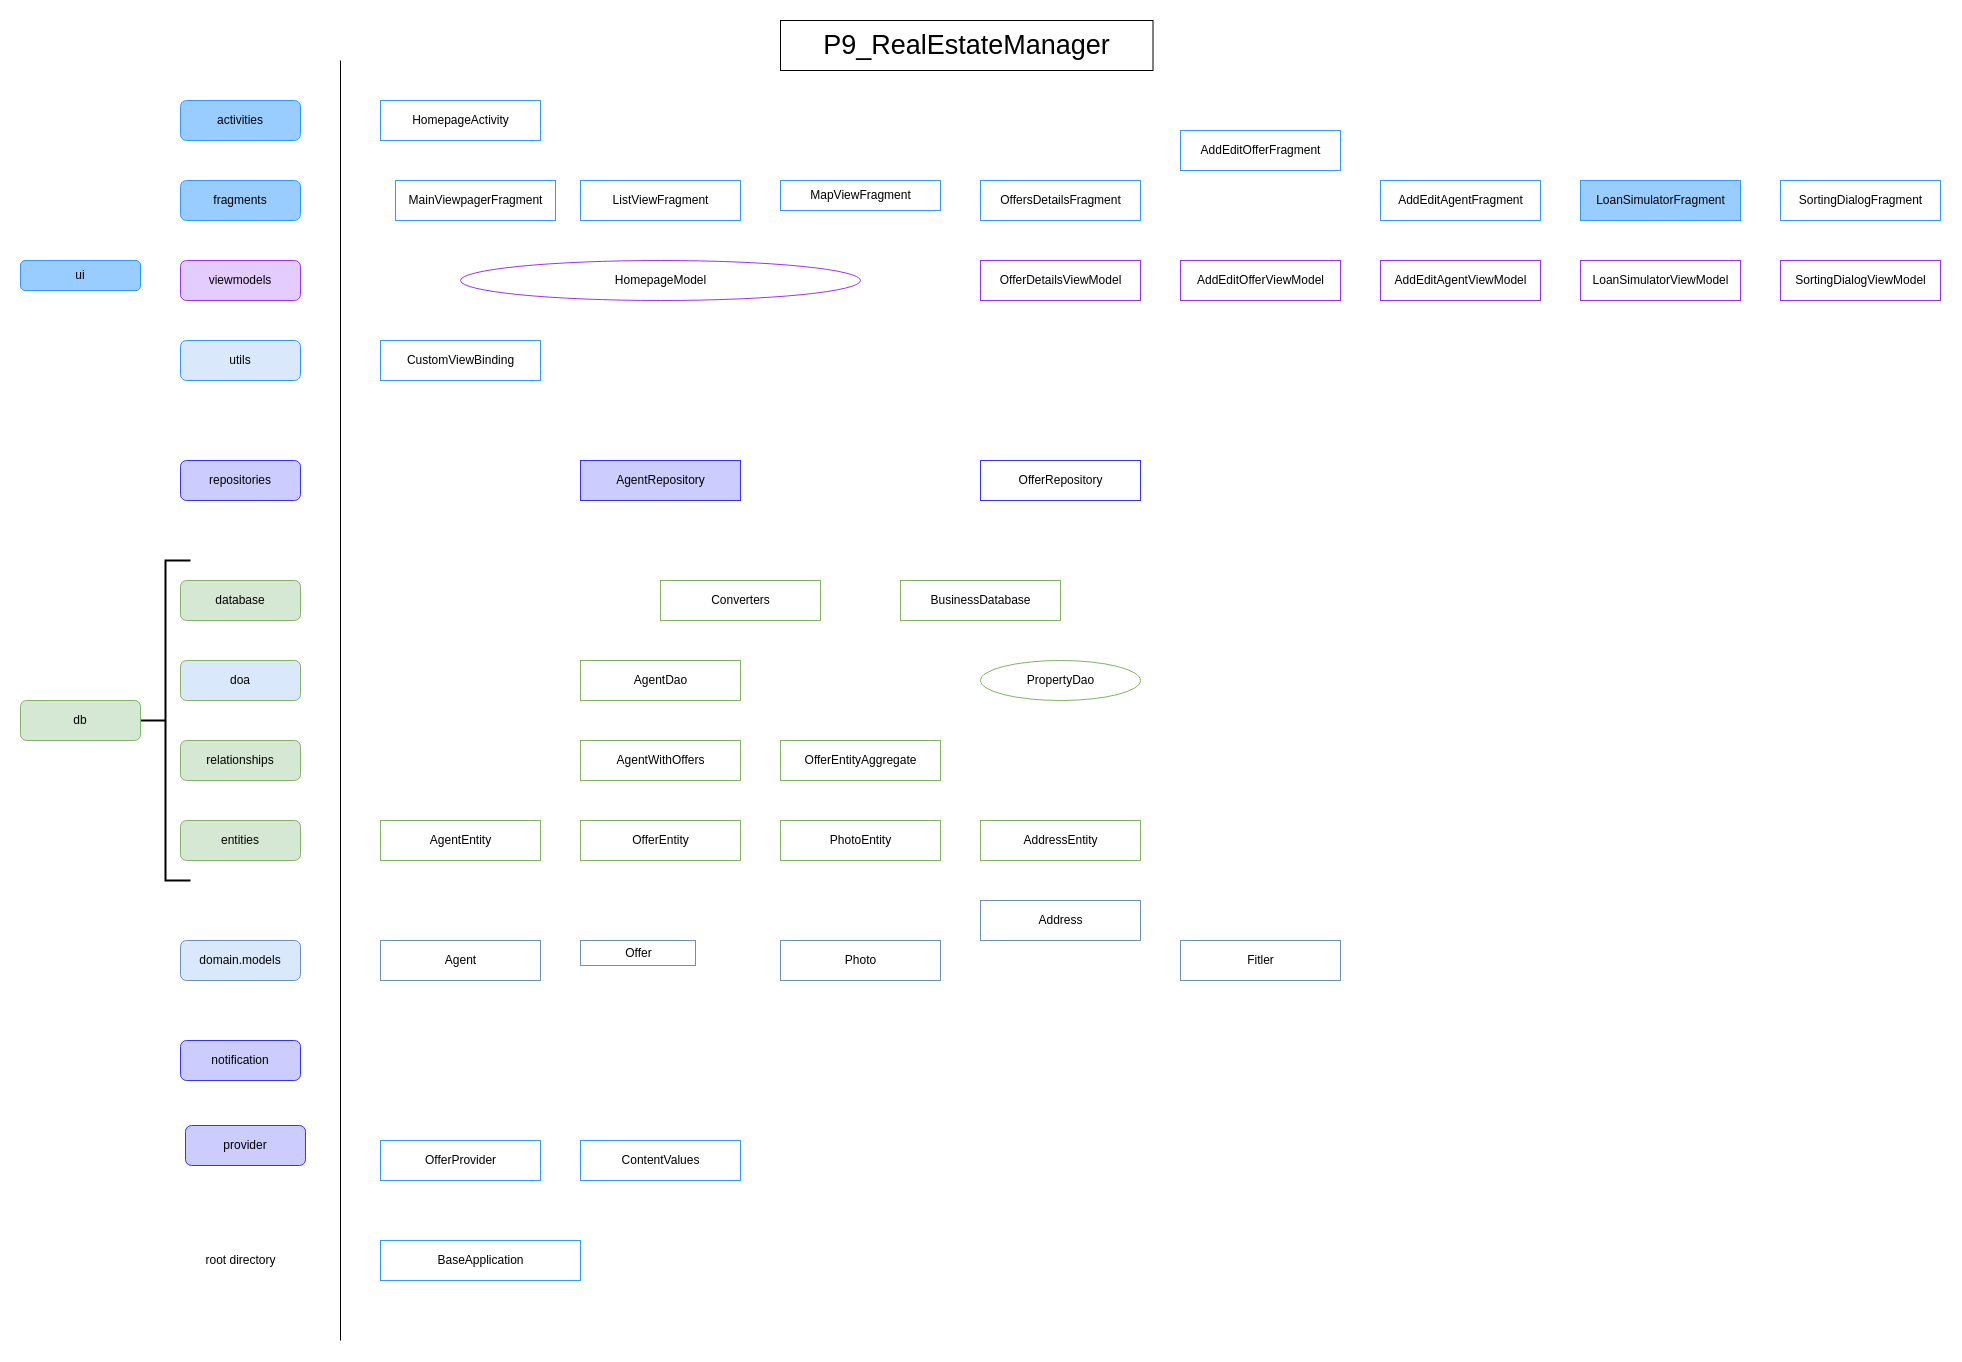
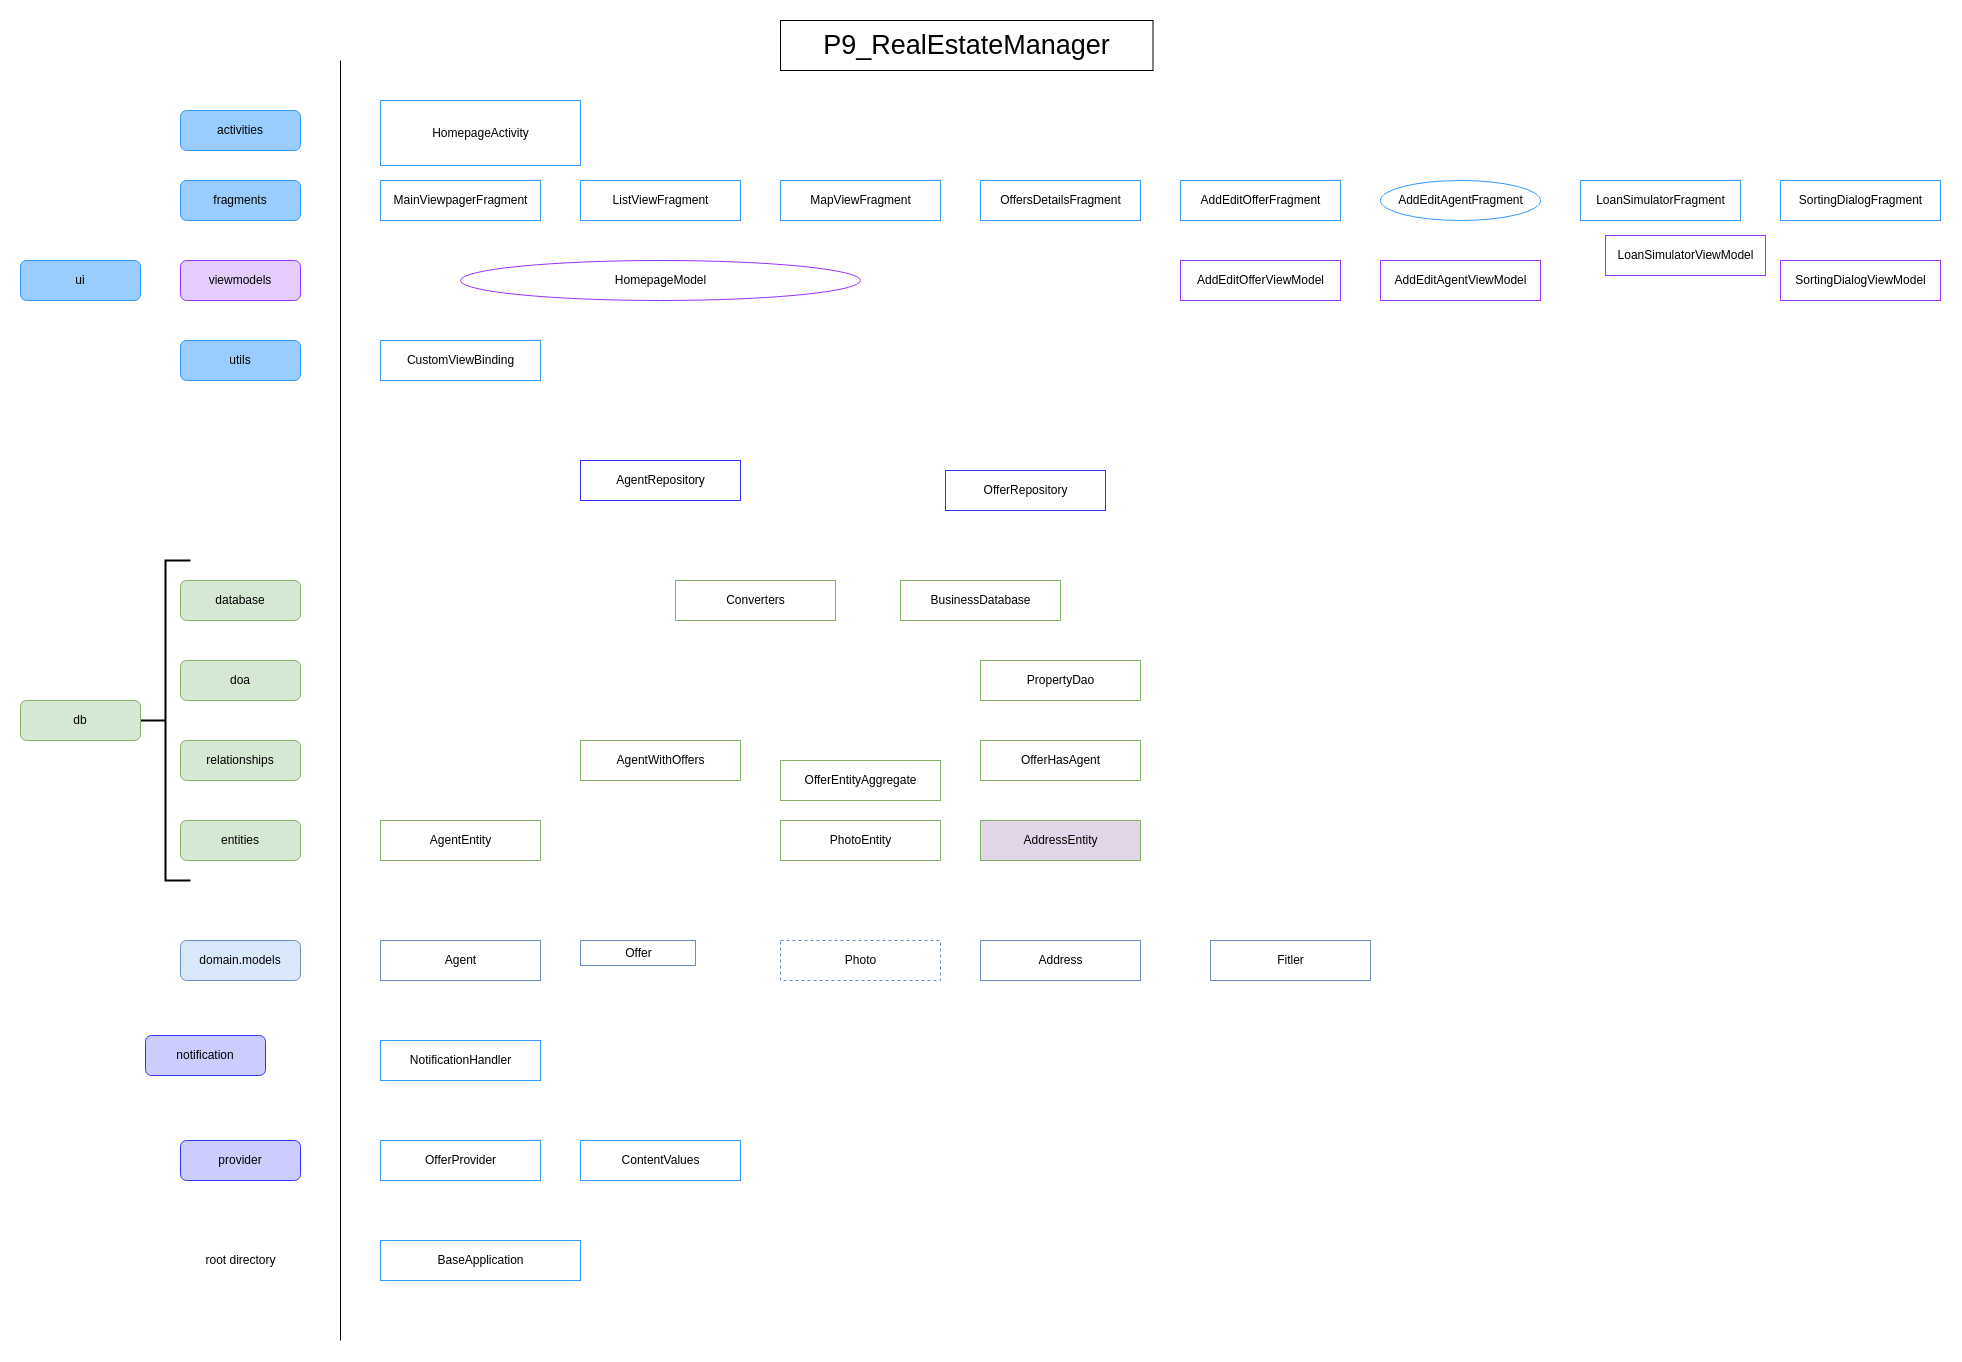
(241, 121) -> (241, 131)
(461, 121) -> (481, 133)
(1261, 151) -> (1261, 201)
(861, 196) -> (861, 201)
(476, 201) -> (461, 201)
(1461, 201) -> (1461, 201)
(1661, 201) -> (1661, 201)
(81, 276) -> (81, 281)
(1061, 281) -> none
(1661, 281) -> (1686, 256)
(241, 361) -> (241, 361)
(241, 481) -> none
(661, 481) -> (661, 481)
(1061, 481) -> (1026, 491)
(741, 601) -> (756, 601)
(241, 681) -> (241, 681)
(661, 681) -> none
(1061, 681) -> (1061, 681)
(861, 761) -> (861, 781)
none -> (1061, 761)
(661, 841) -> none
(1061, 841) -> (1061, 841)
(1061, 921) -> (1061, 961)
(861, 961) -> (861, 961)
(1261, 961) -> (1291, 961)
(241, 1061) -> (206, 1056)
none -> (461, 1061)
(246, 1146) -> (241, 1161)
